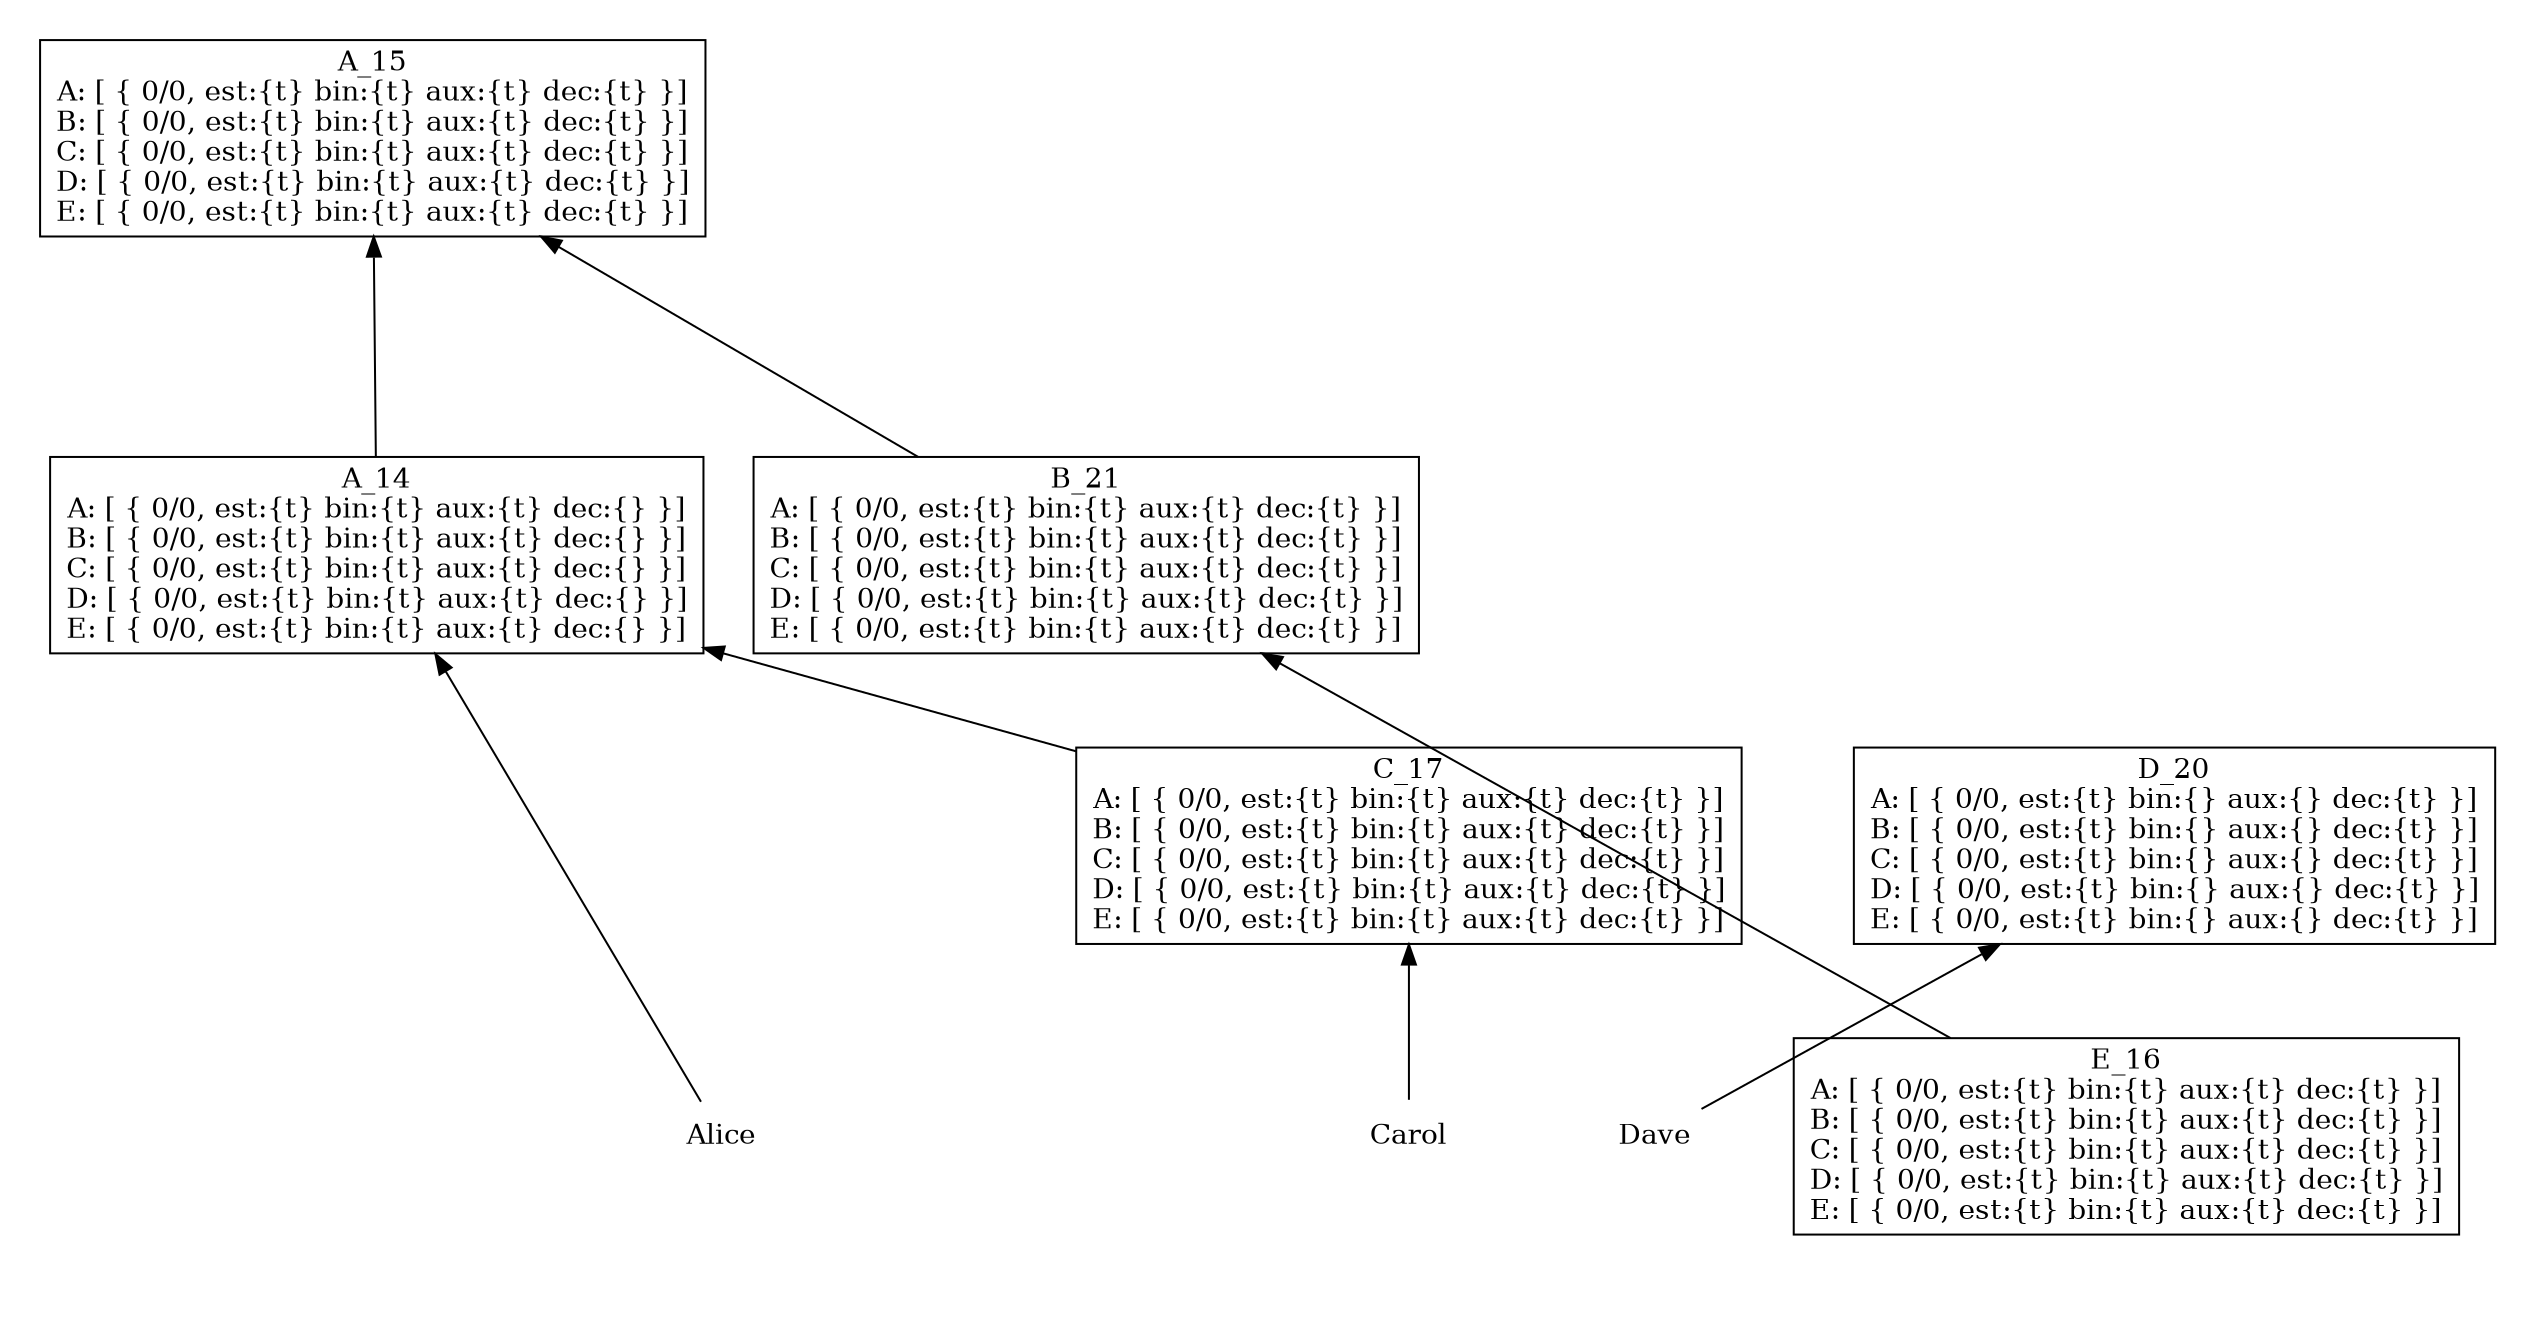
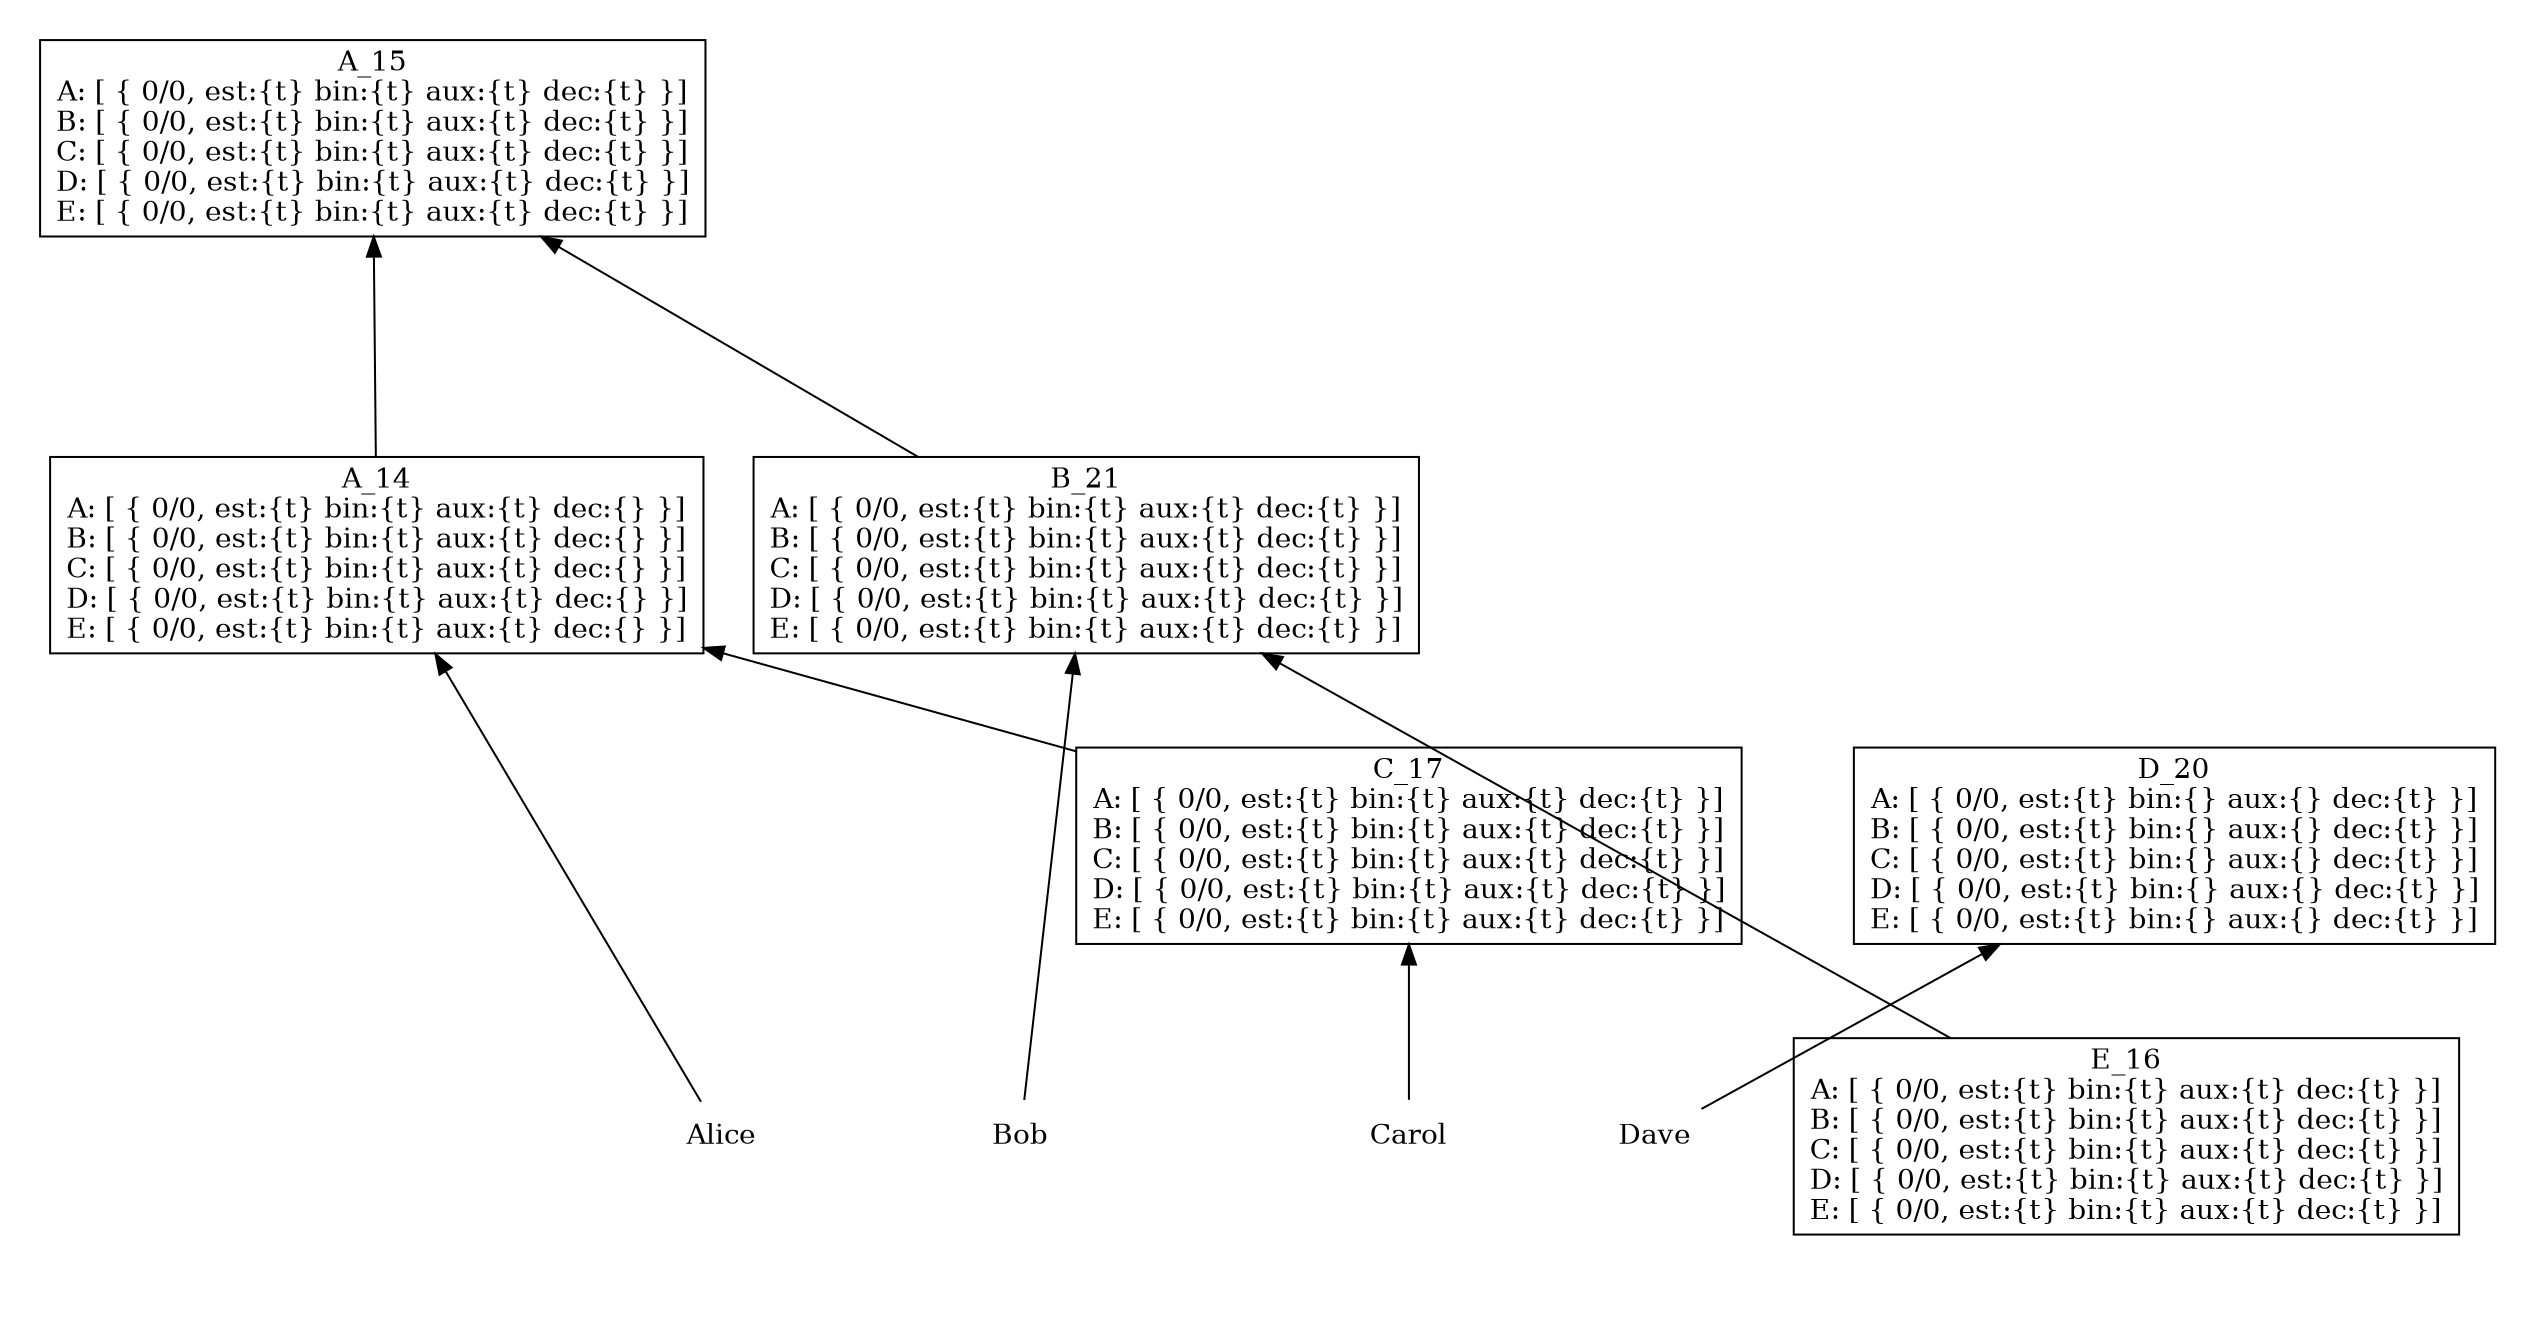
none -> (1020, 1136)
